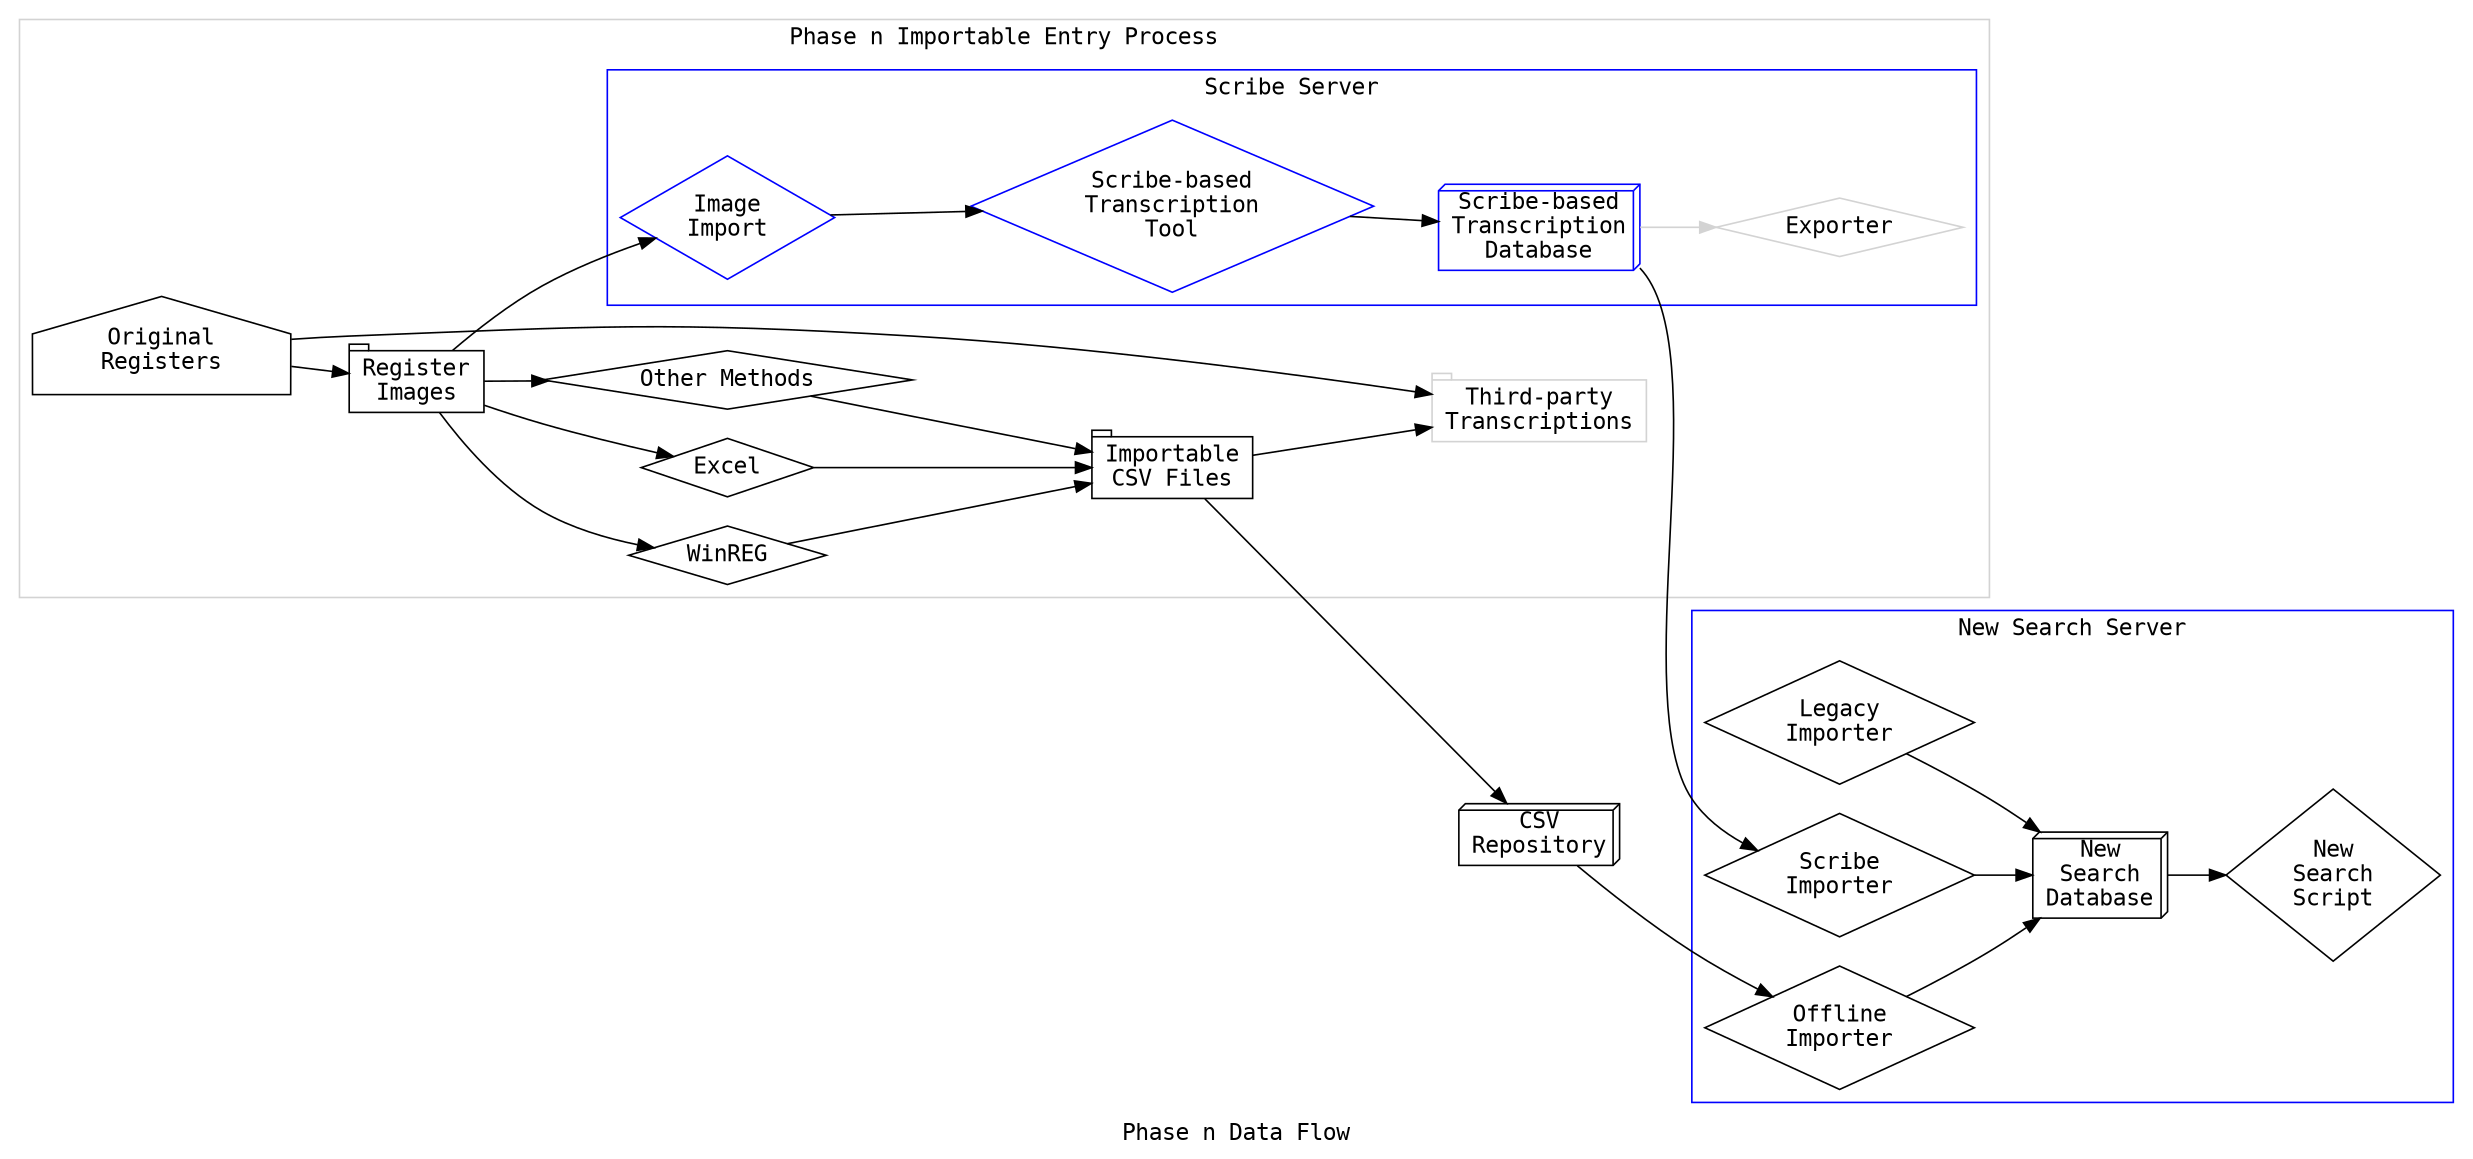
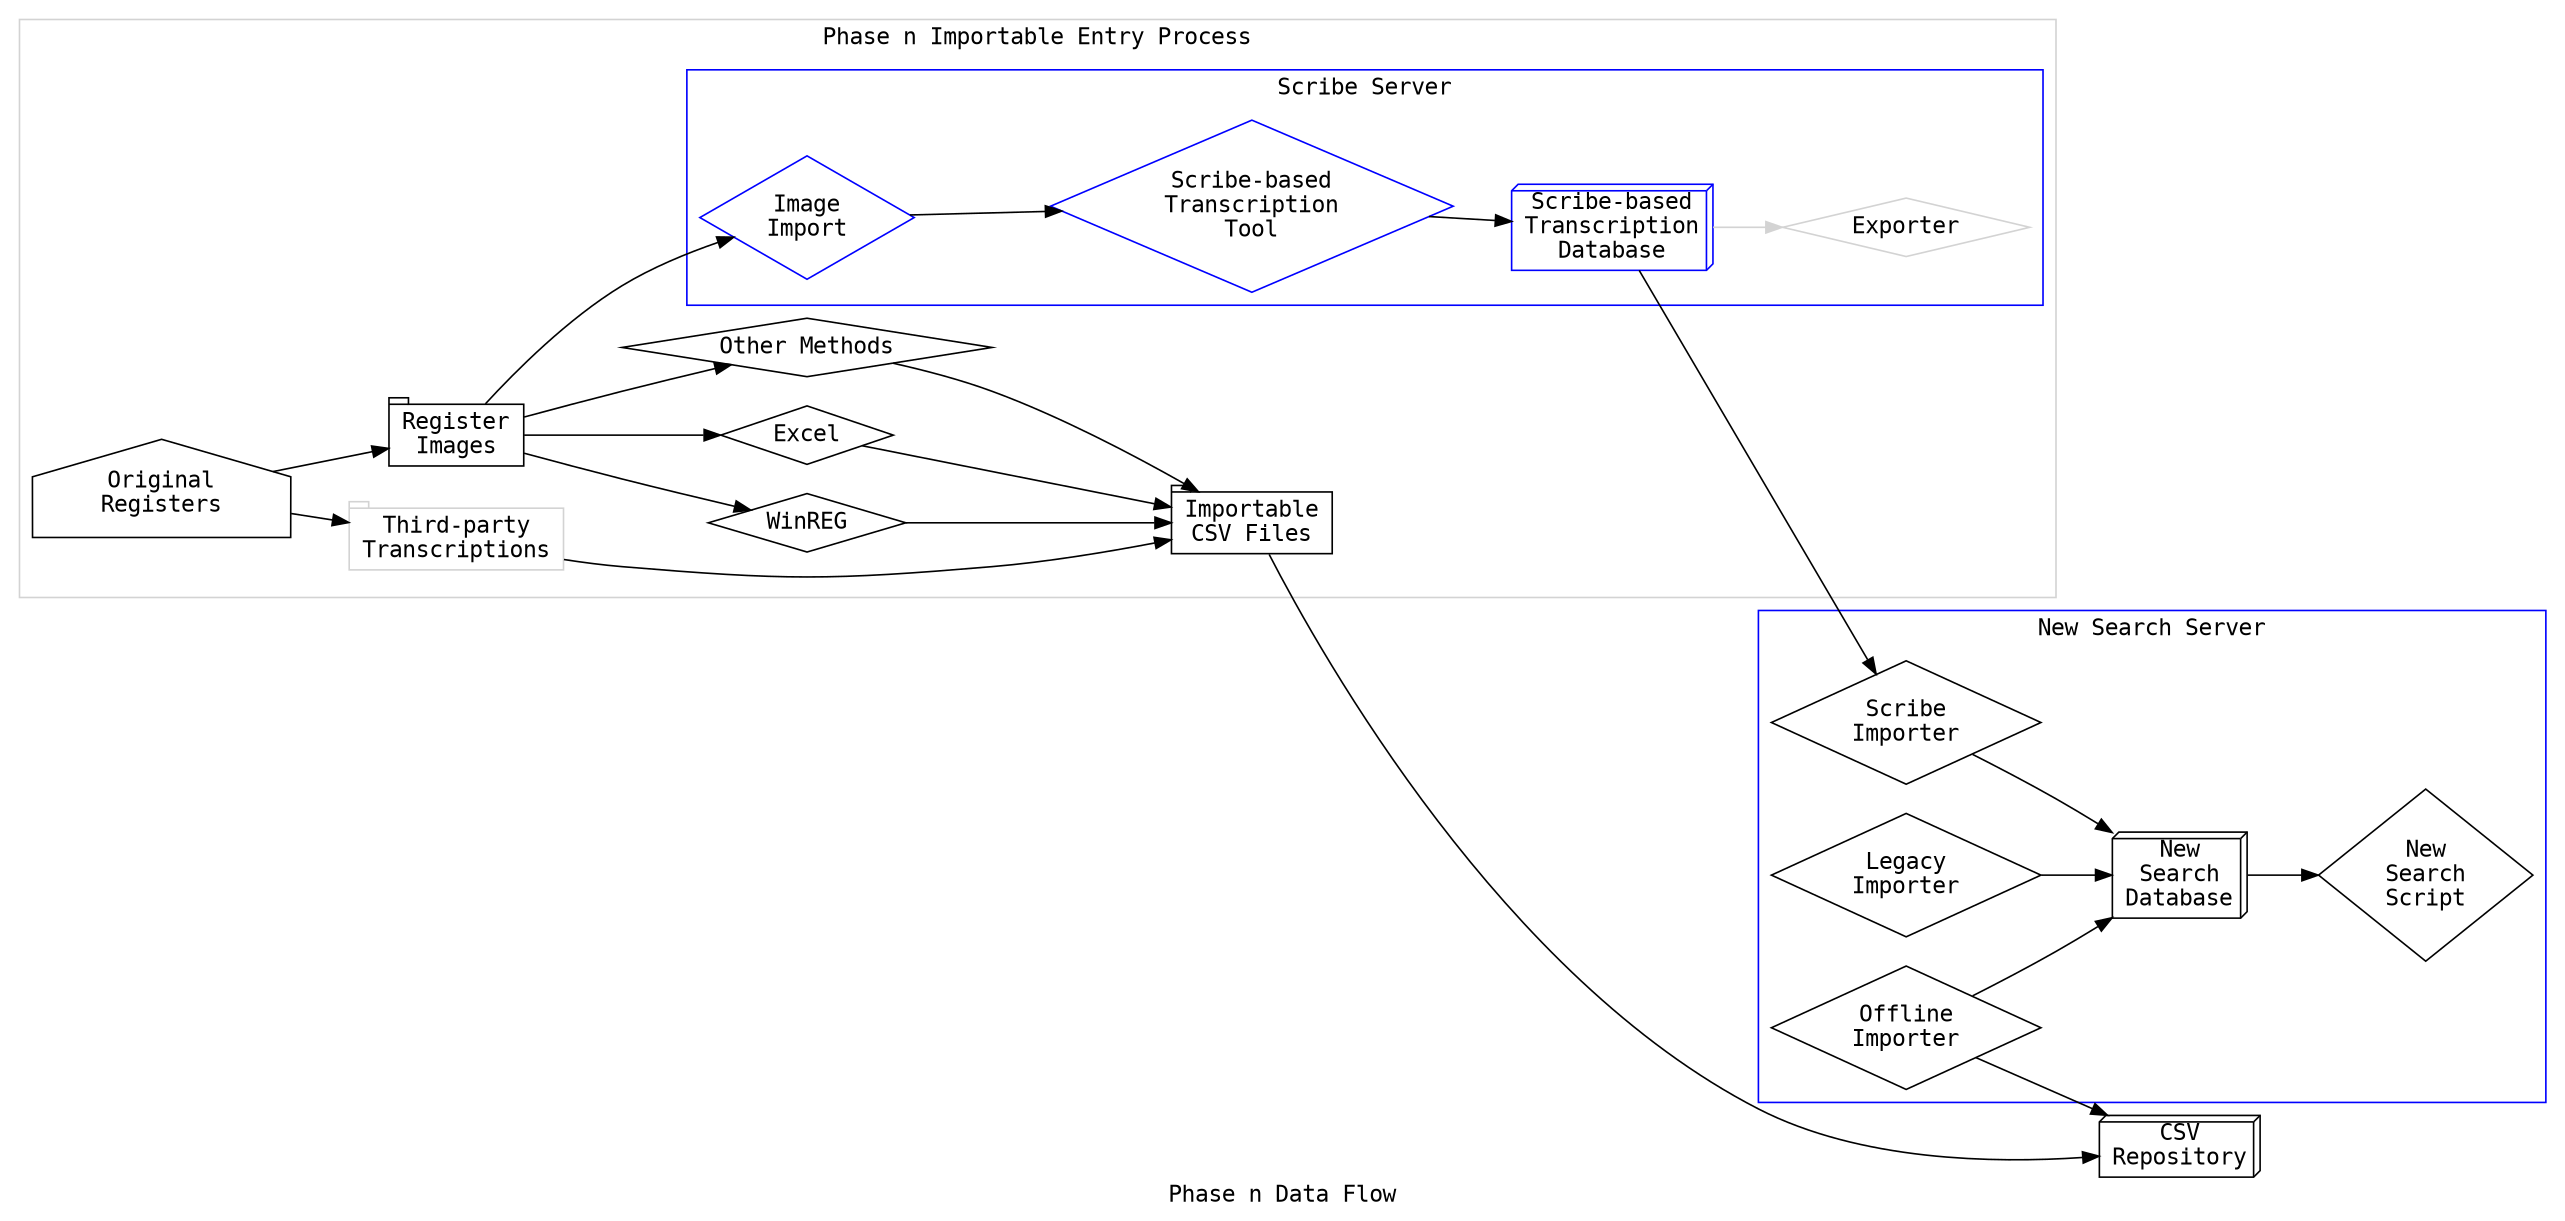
(1334, 443) -> (860, 576)
(1664, 933) -> (2034, 1083)
